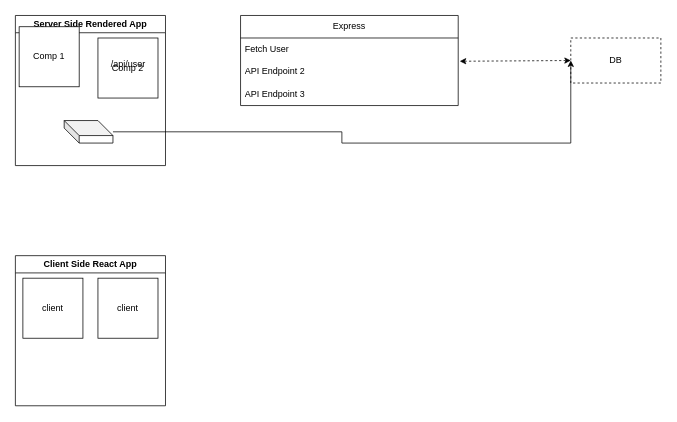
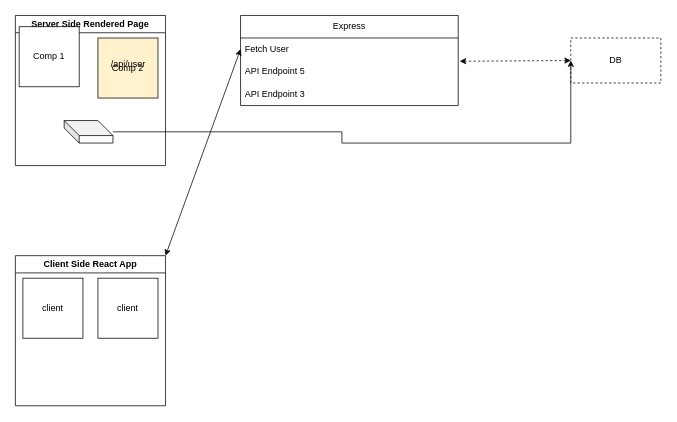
(90, 24) -> (90, 24)
(128, 68) -> (128, 68)
(277, 72) -> (277, 72)
none -> (203, 153)
